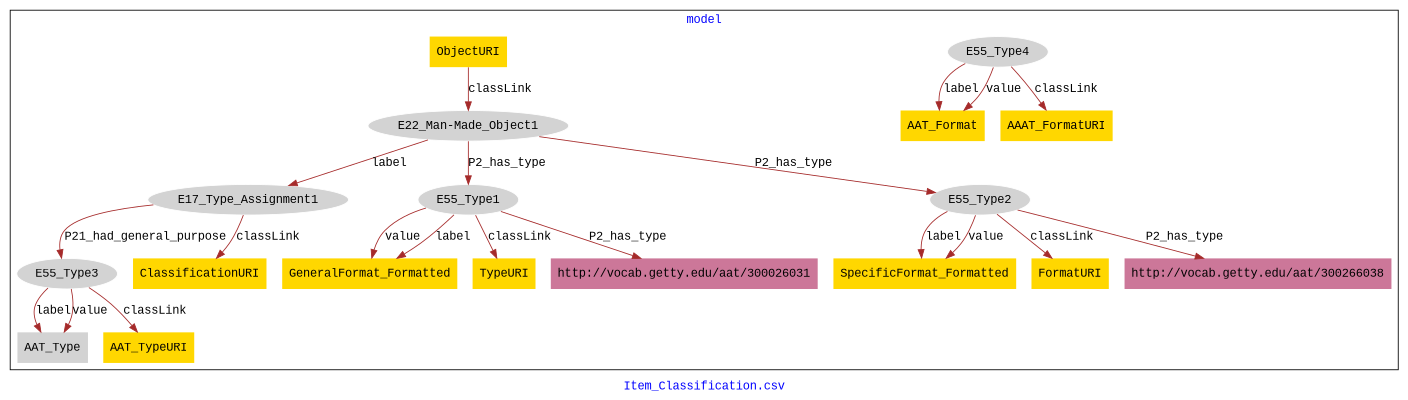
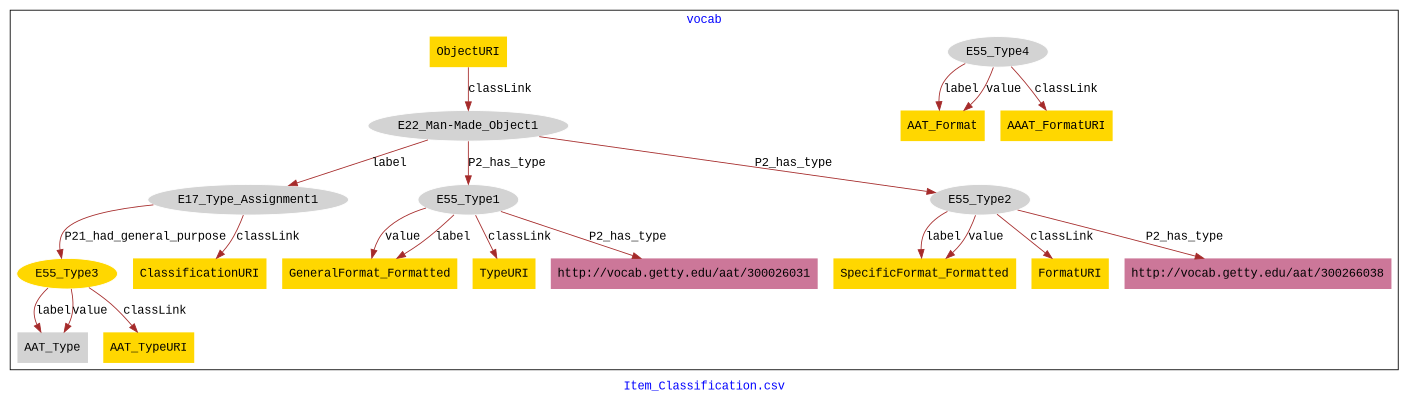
(704, 20) -> (704, 20)
(67, 274) -> (67, 274)
